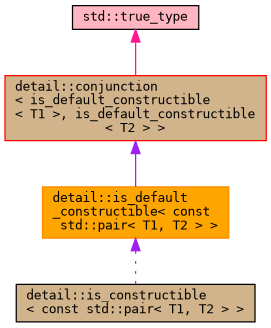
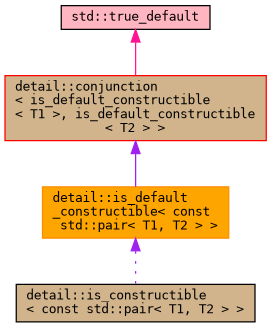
(136, 18) -> (136, 18)
